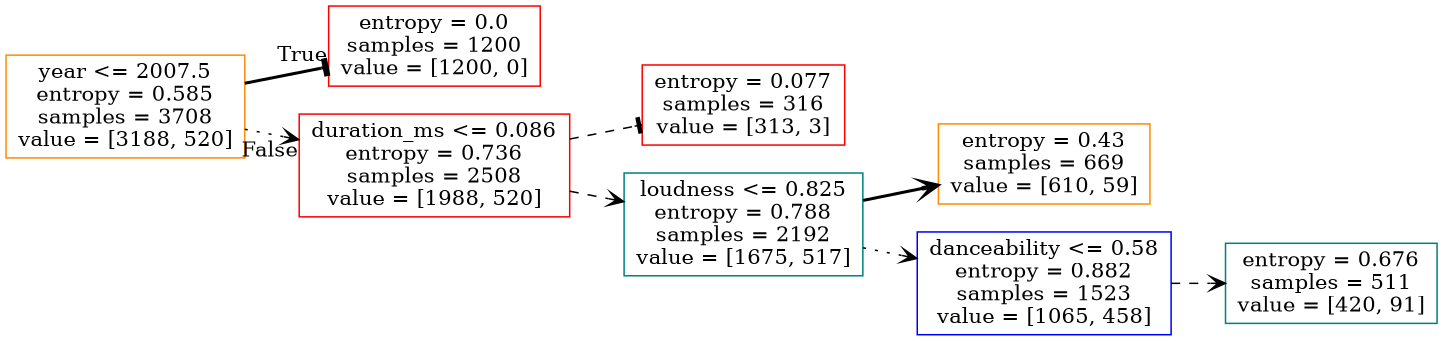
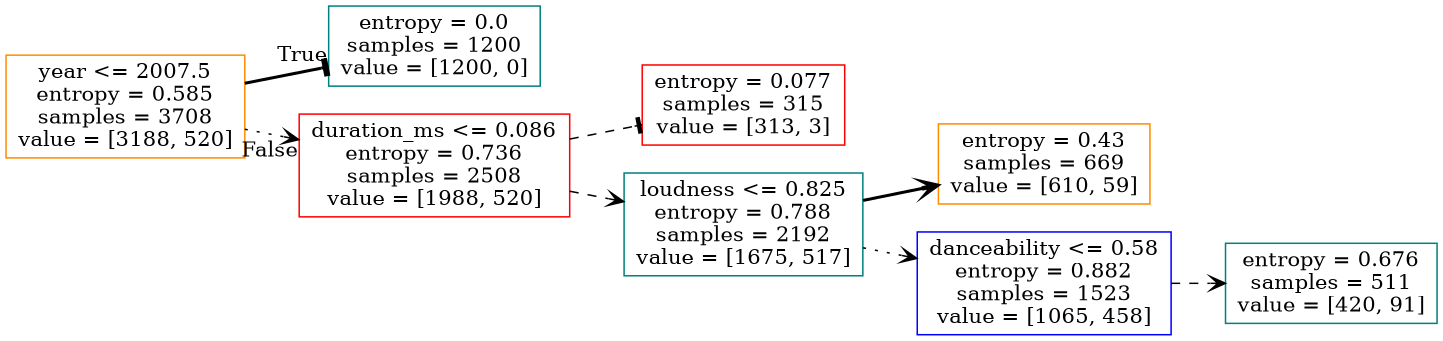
(434, 46) -> (434, 46)
(743, 105) -> (743, 105)
